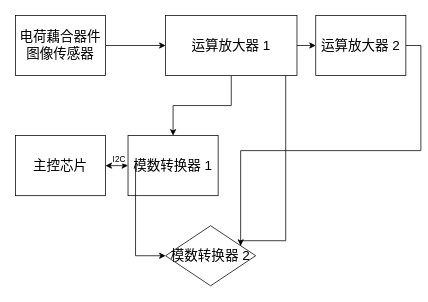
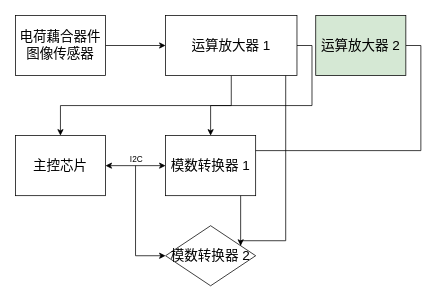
(310, 45) -> (103, 105)
(360, 45) -> (360, 45)
(173, 165) -> (210, 165)
